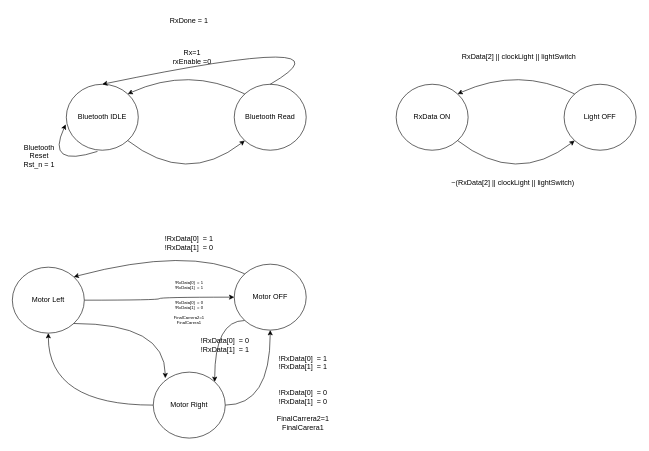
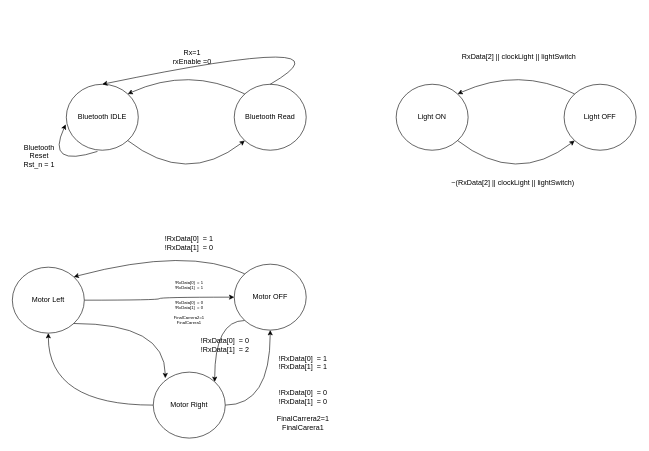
(189, 21) -> none
(432, 117) -> (432, 117)
(225, 345) -> (225, 345)
